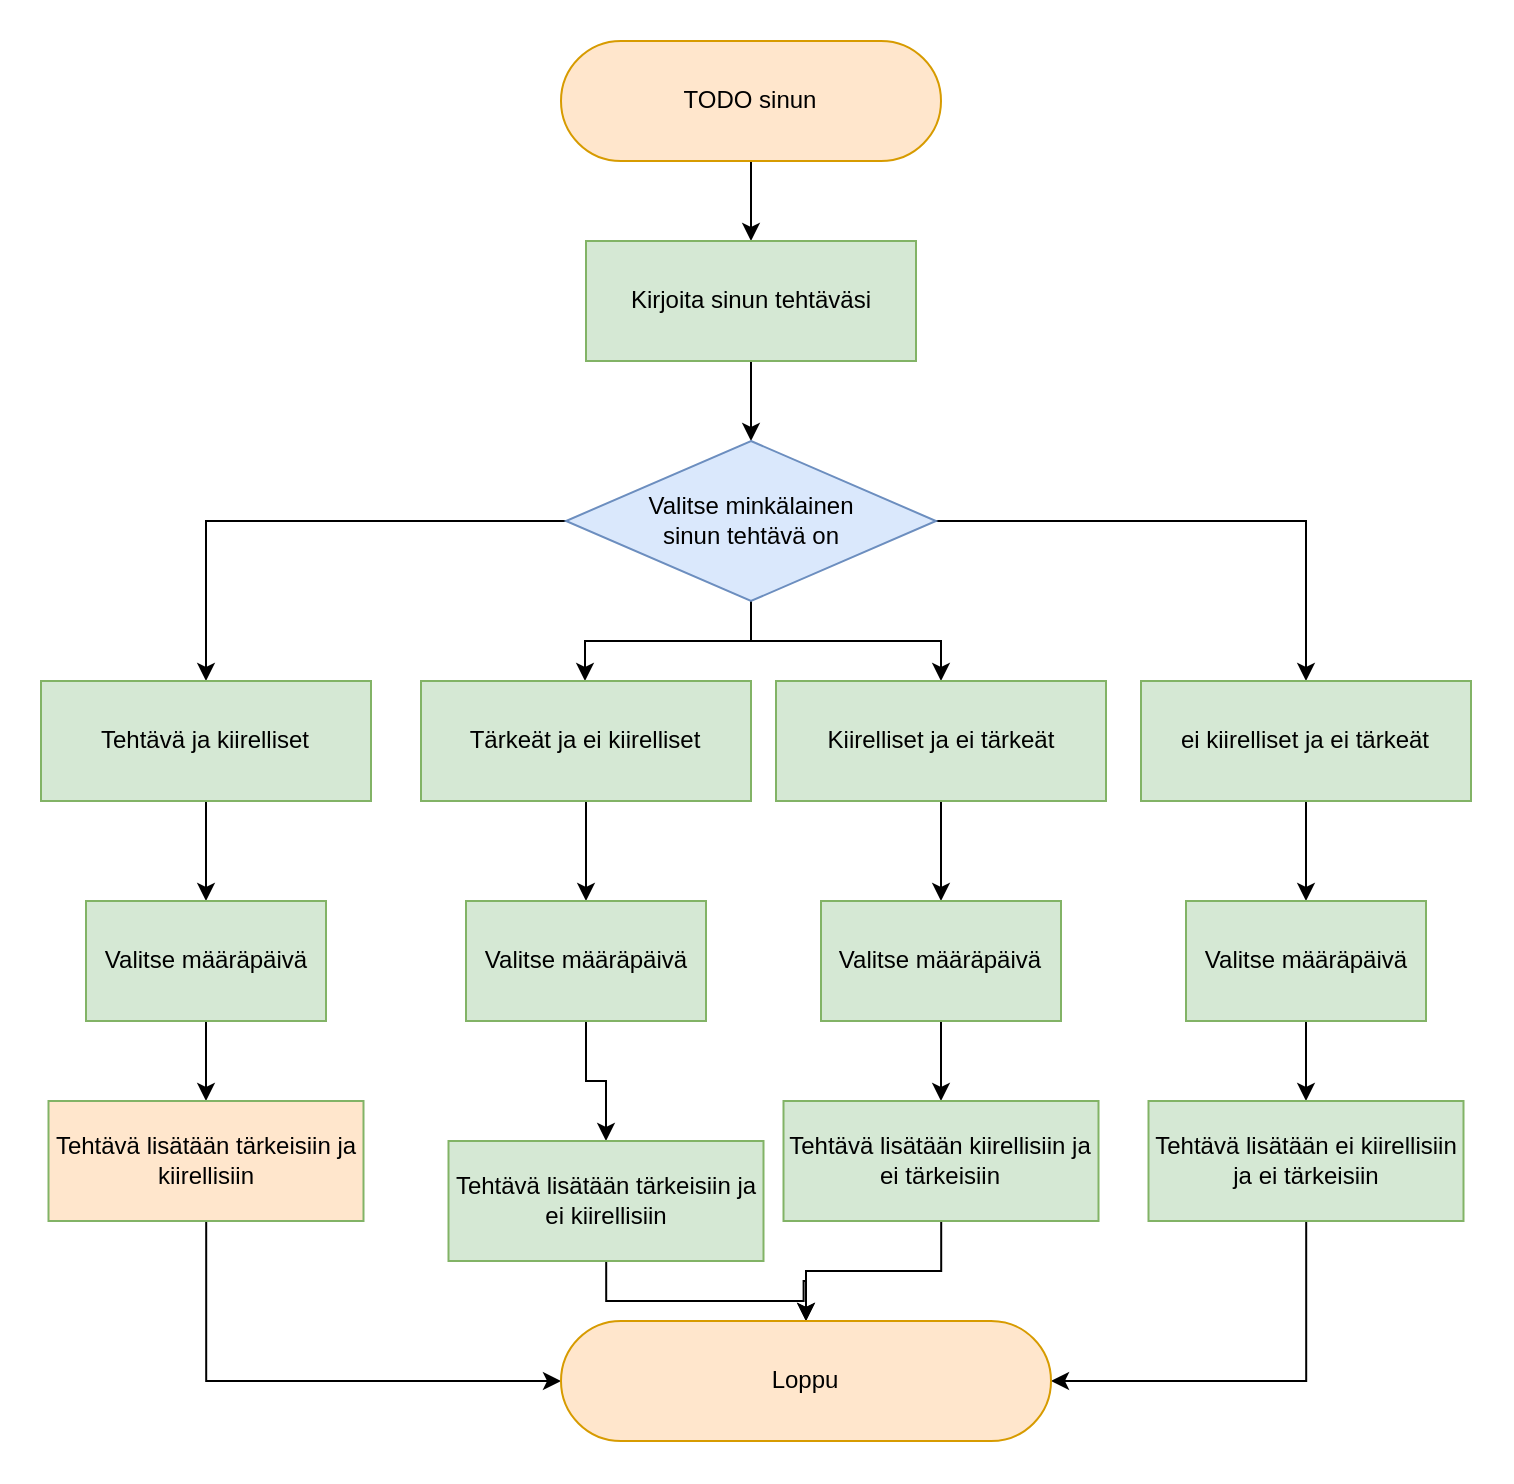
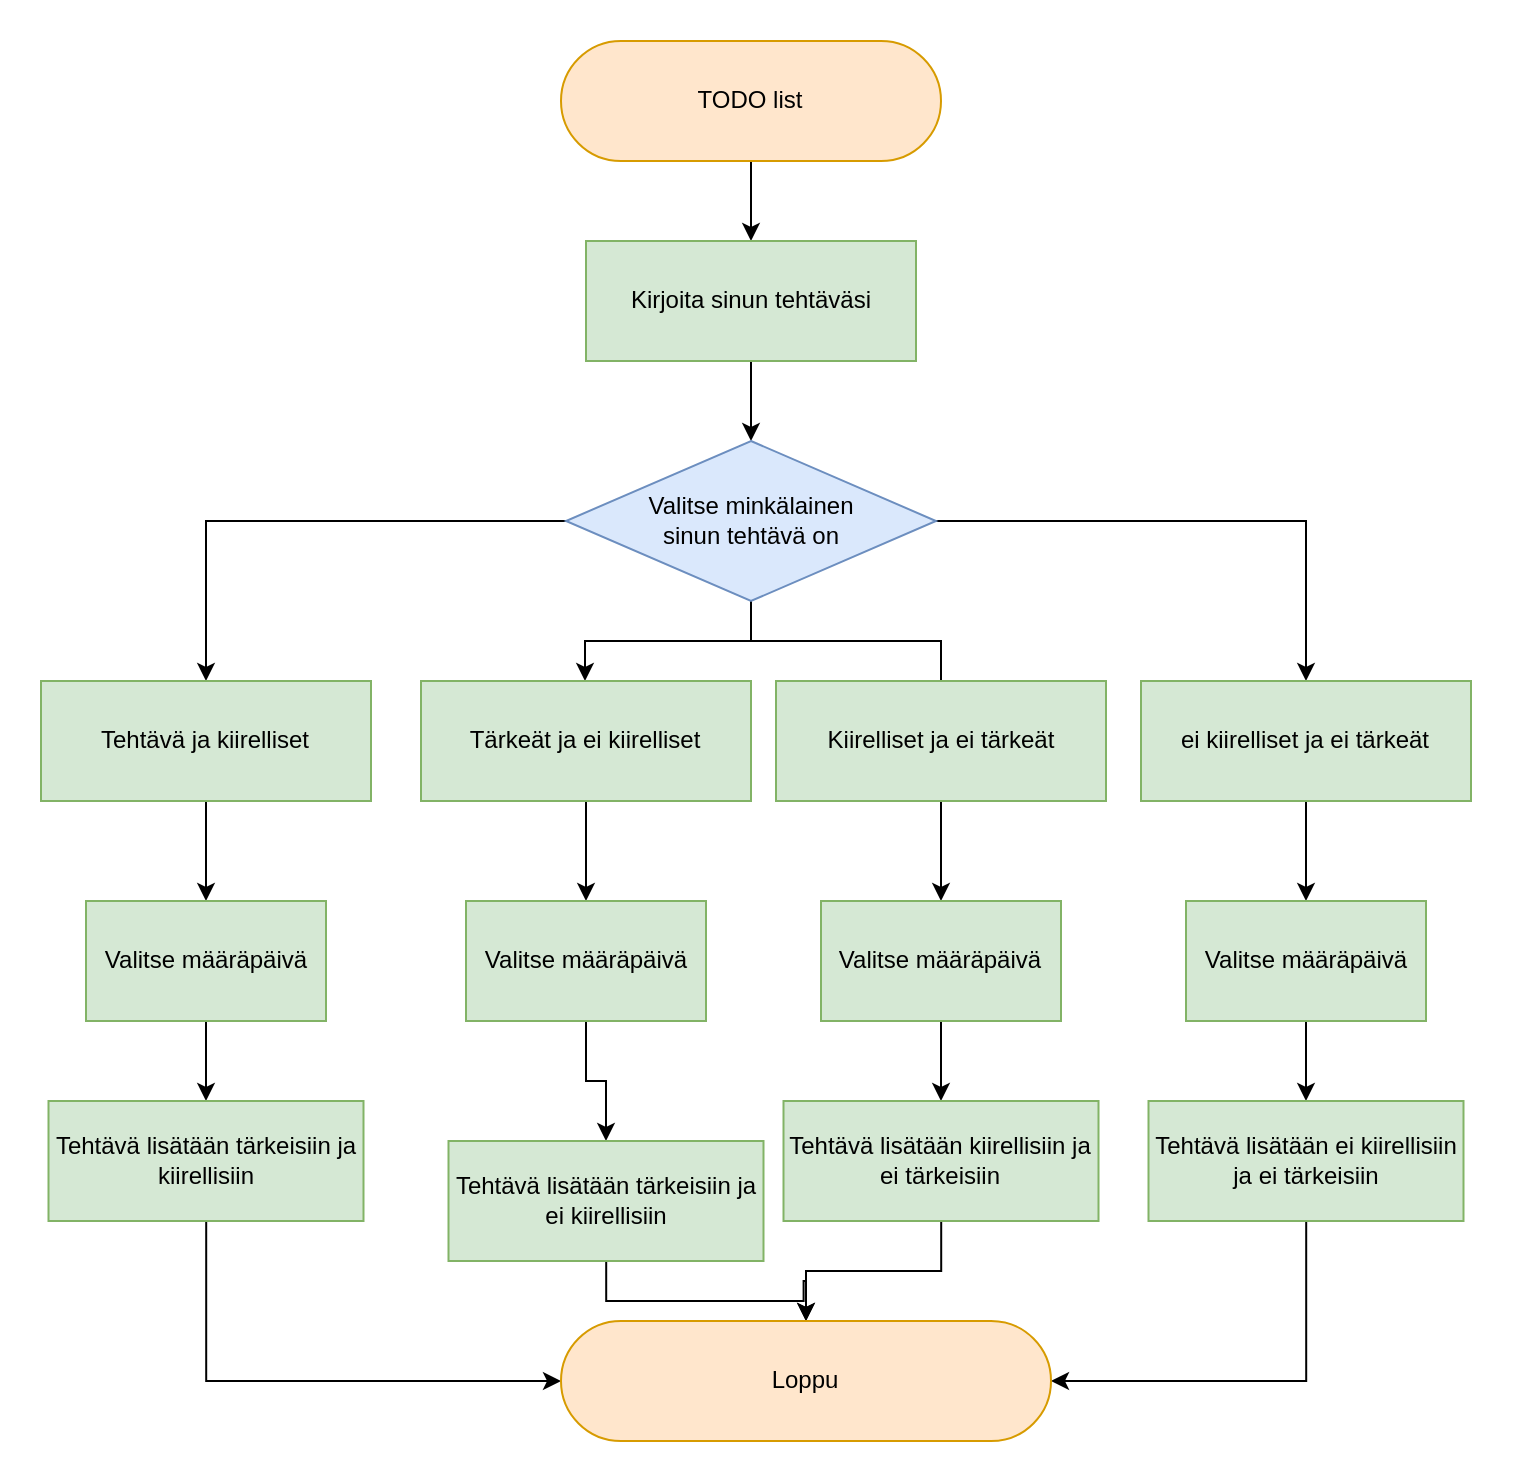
(751, 101) -> (751, 101)
(941, 666) -> (941, 671)
(206, 1161) -> (206, 1161)
